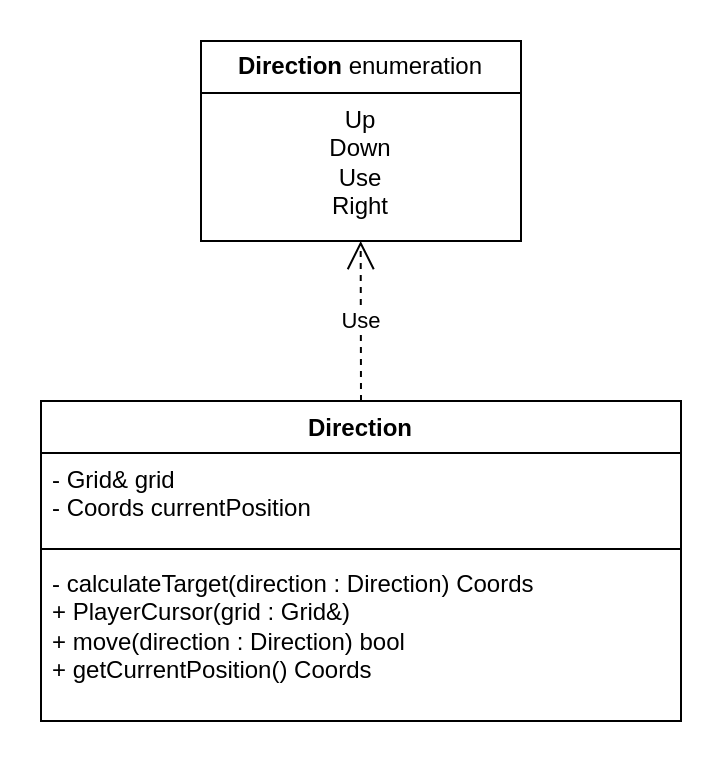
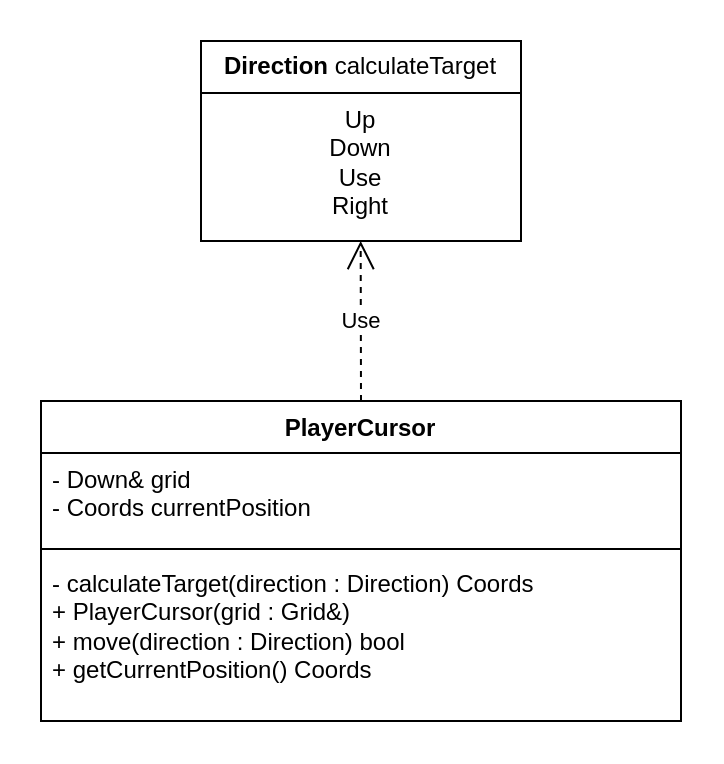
(361, 67) -> (361, 67)
(361, 429) -> (361, 429)
(202, 496) -> (202, 496)
